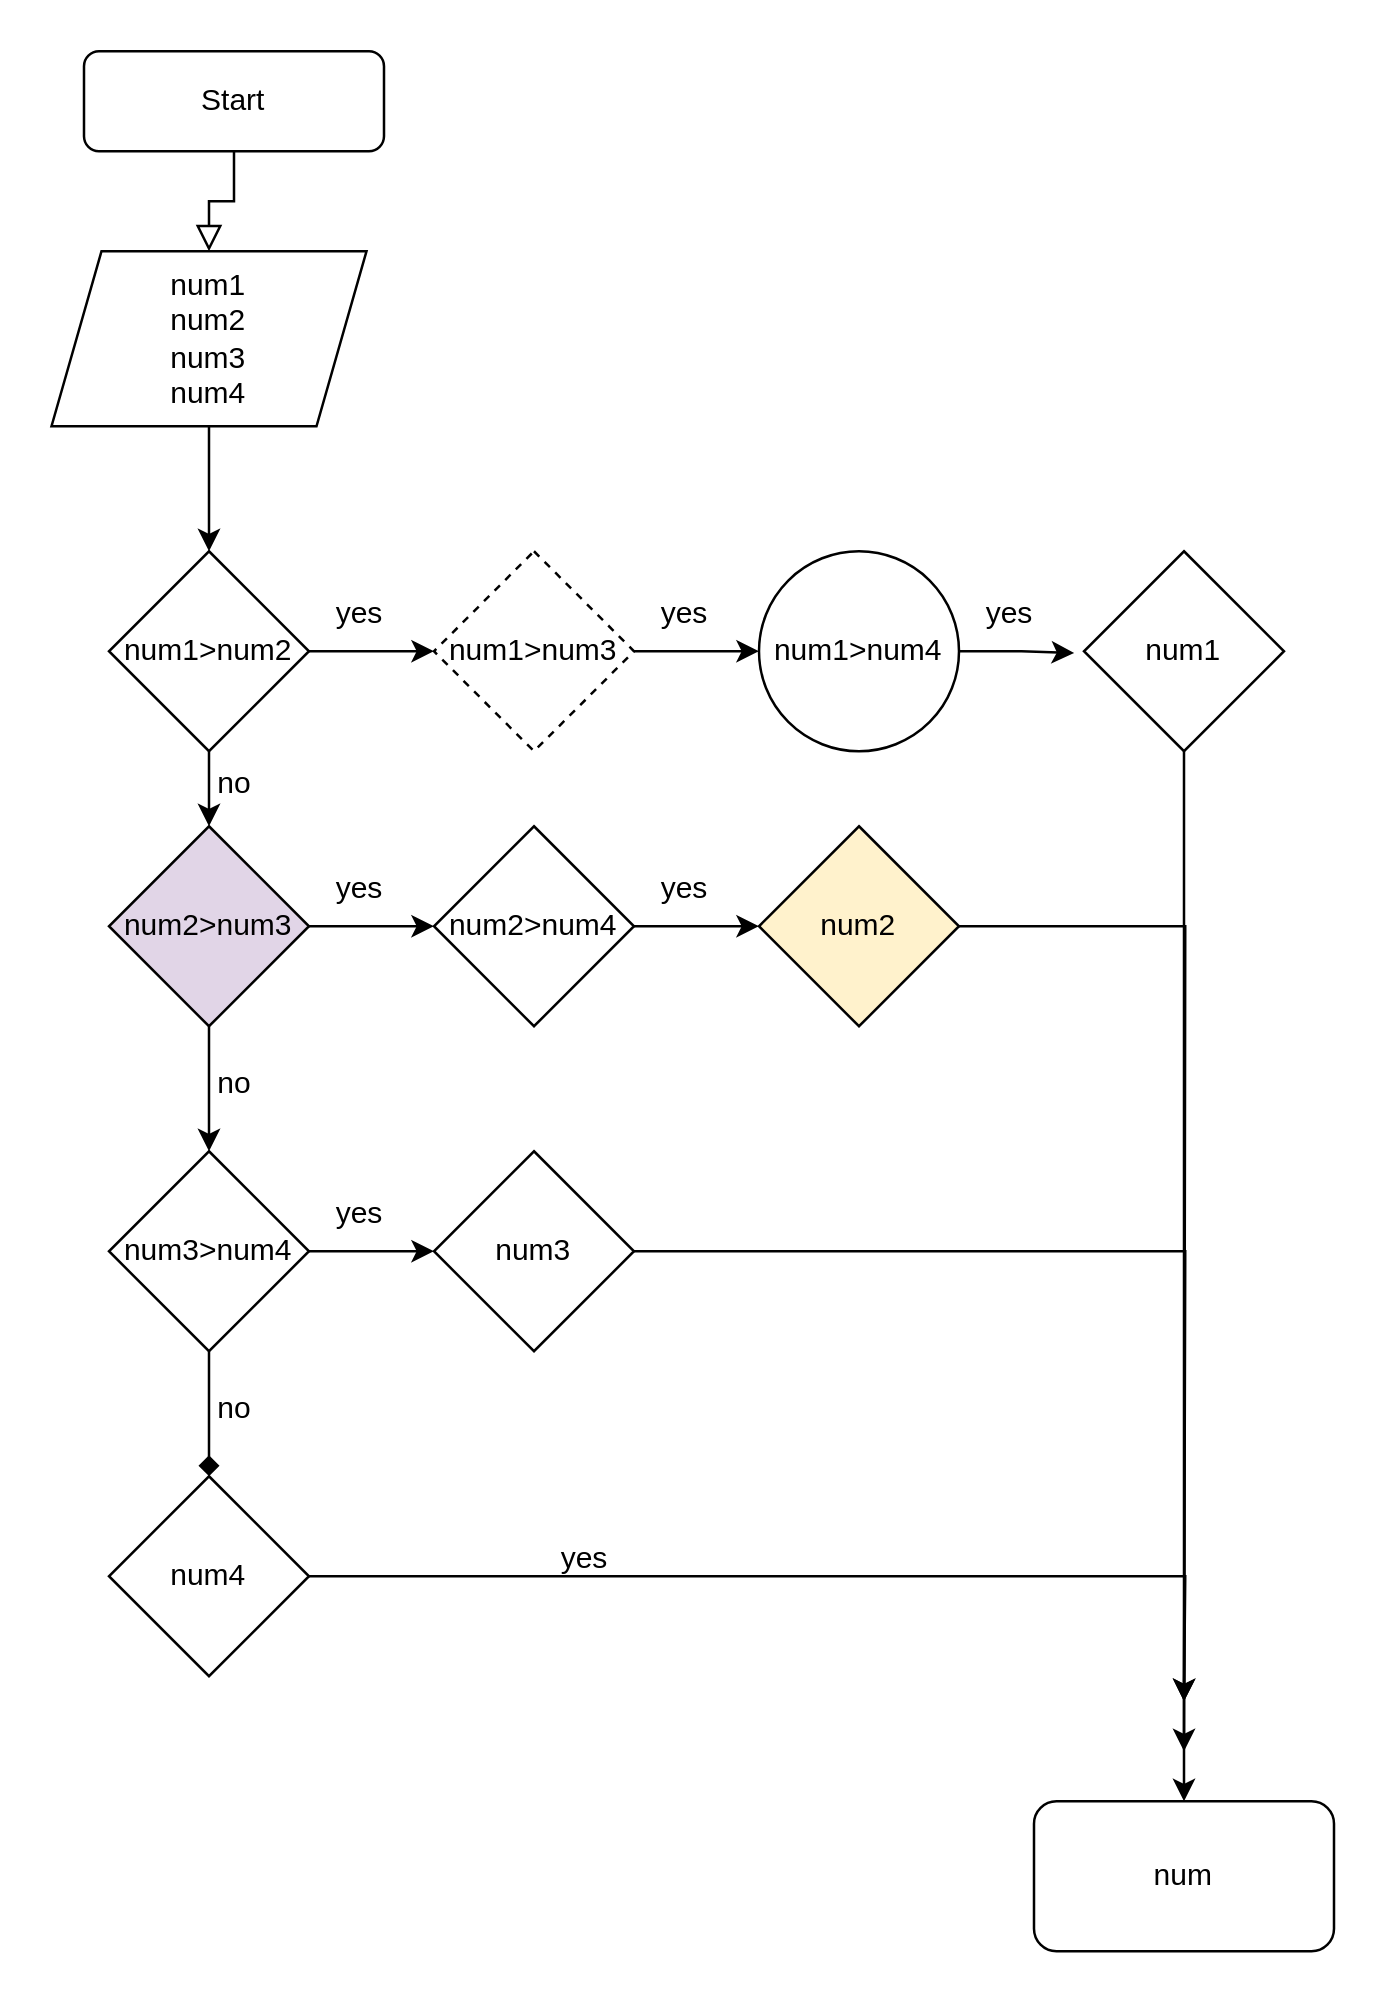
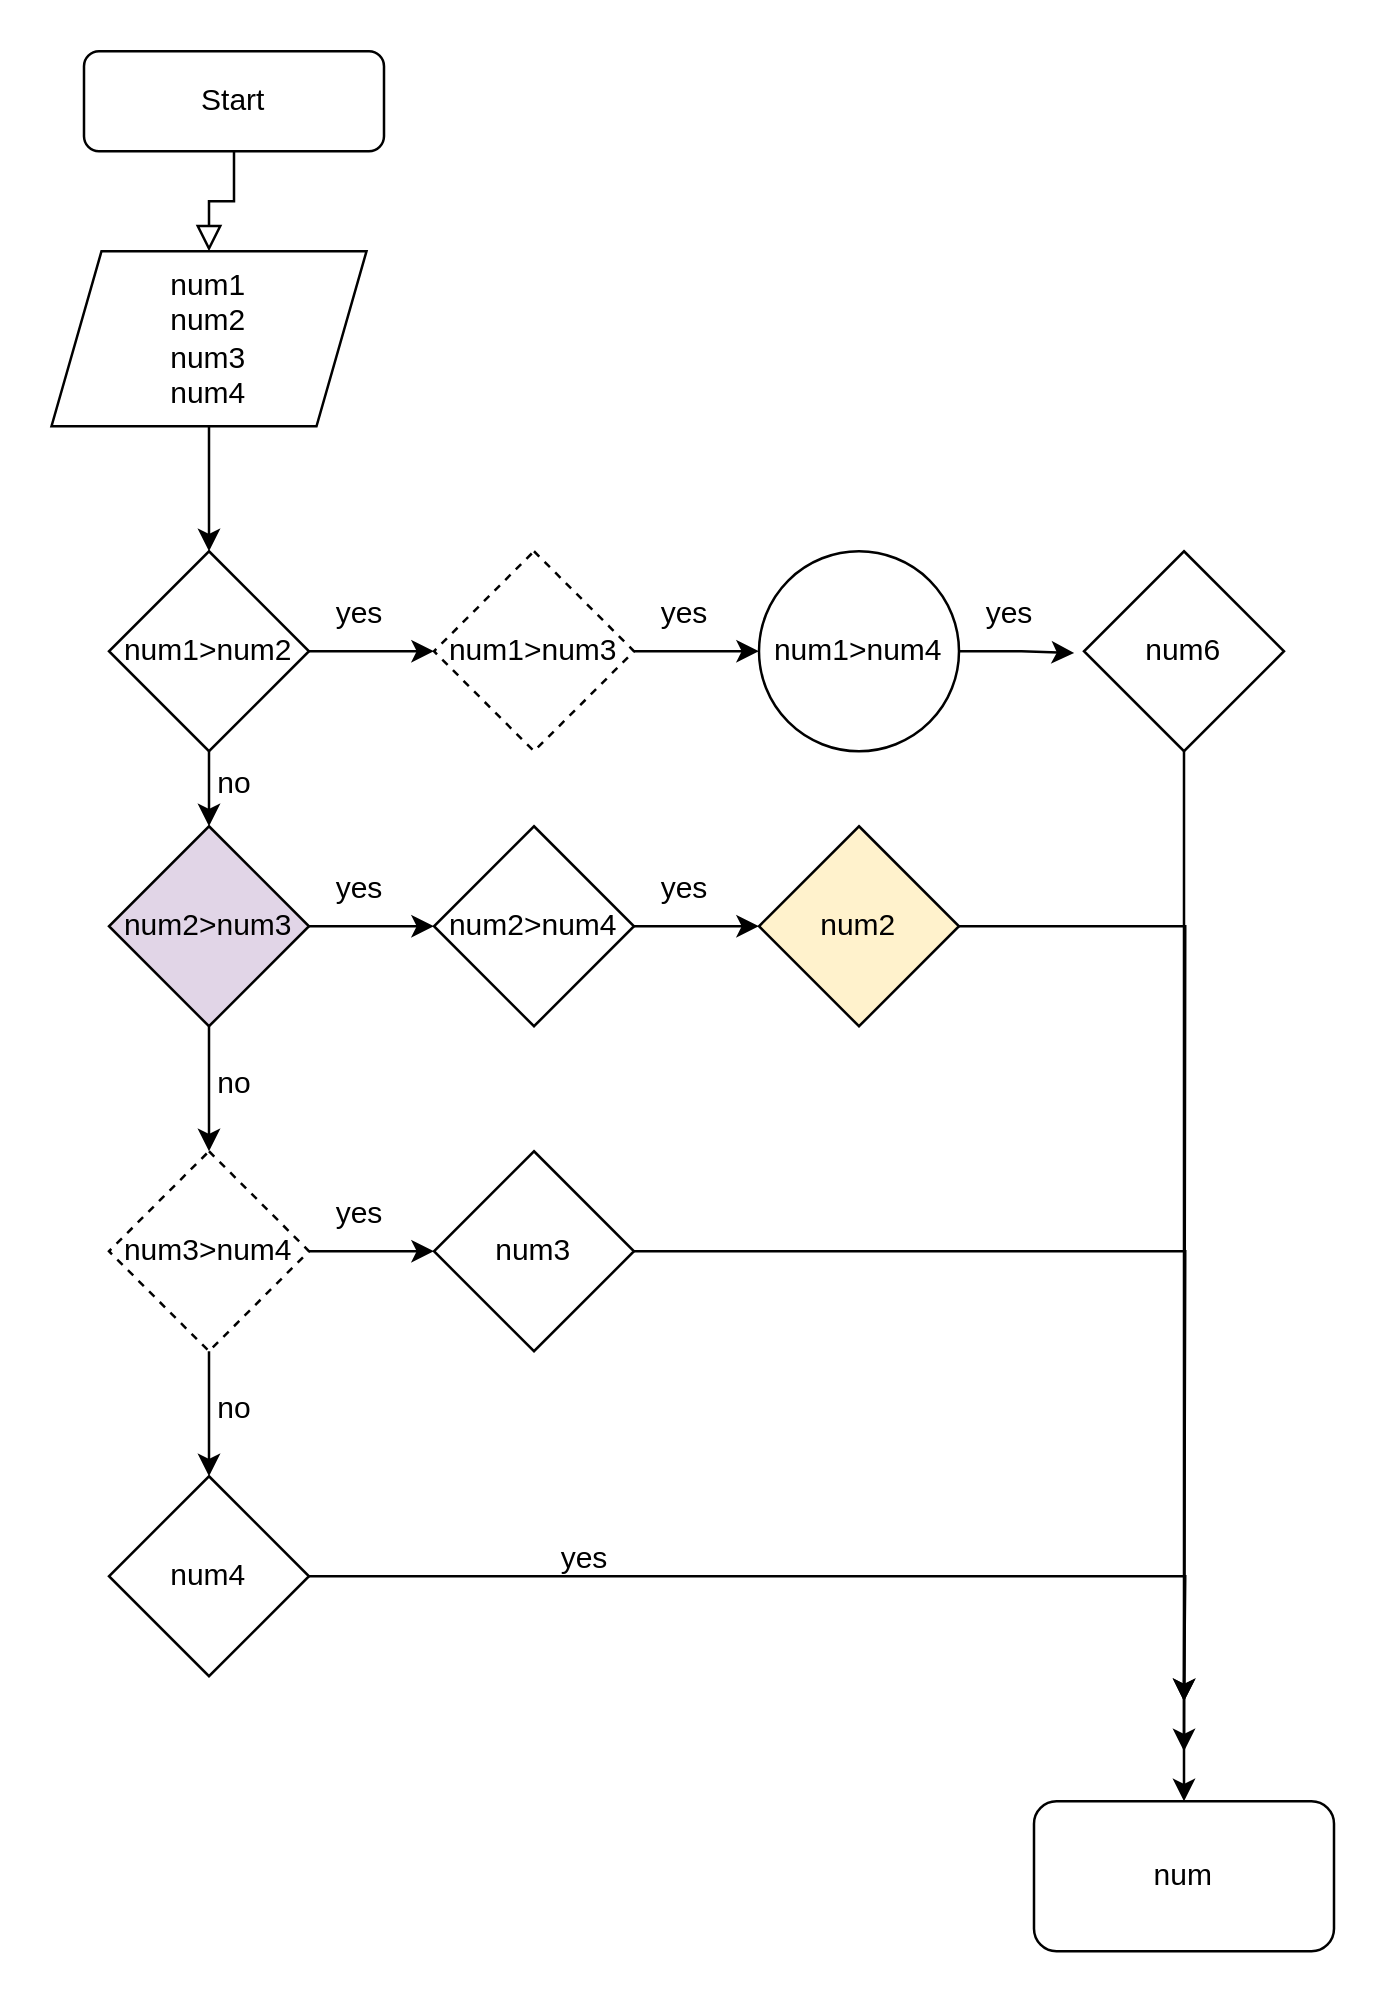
(1184, 651) -> (1184, 651)
(209, 1251) -> (209, 1251)
(209, 1456) -> (209, 1457)
